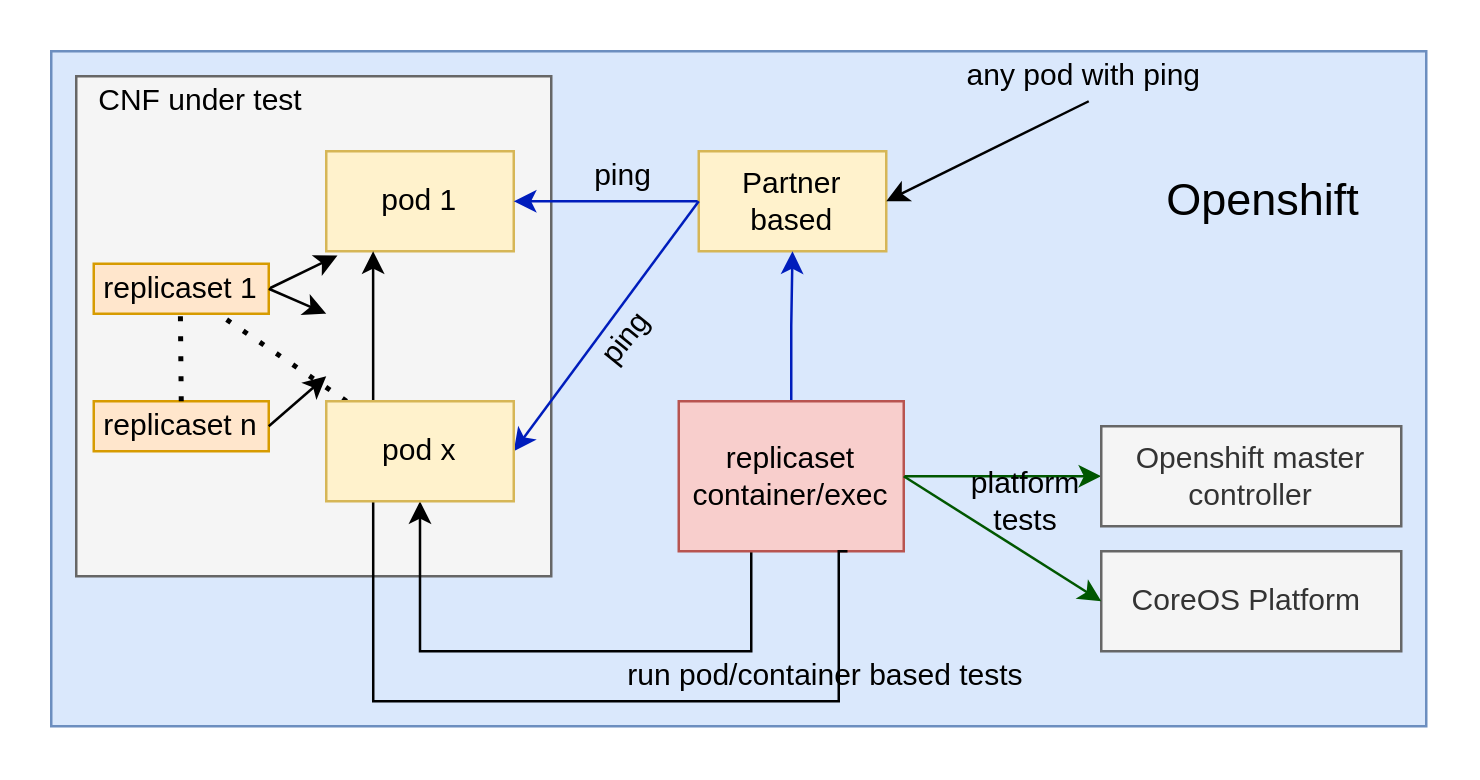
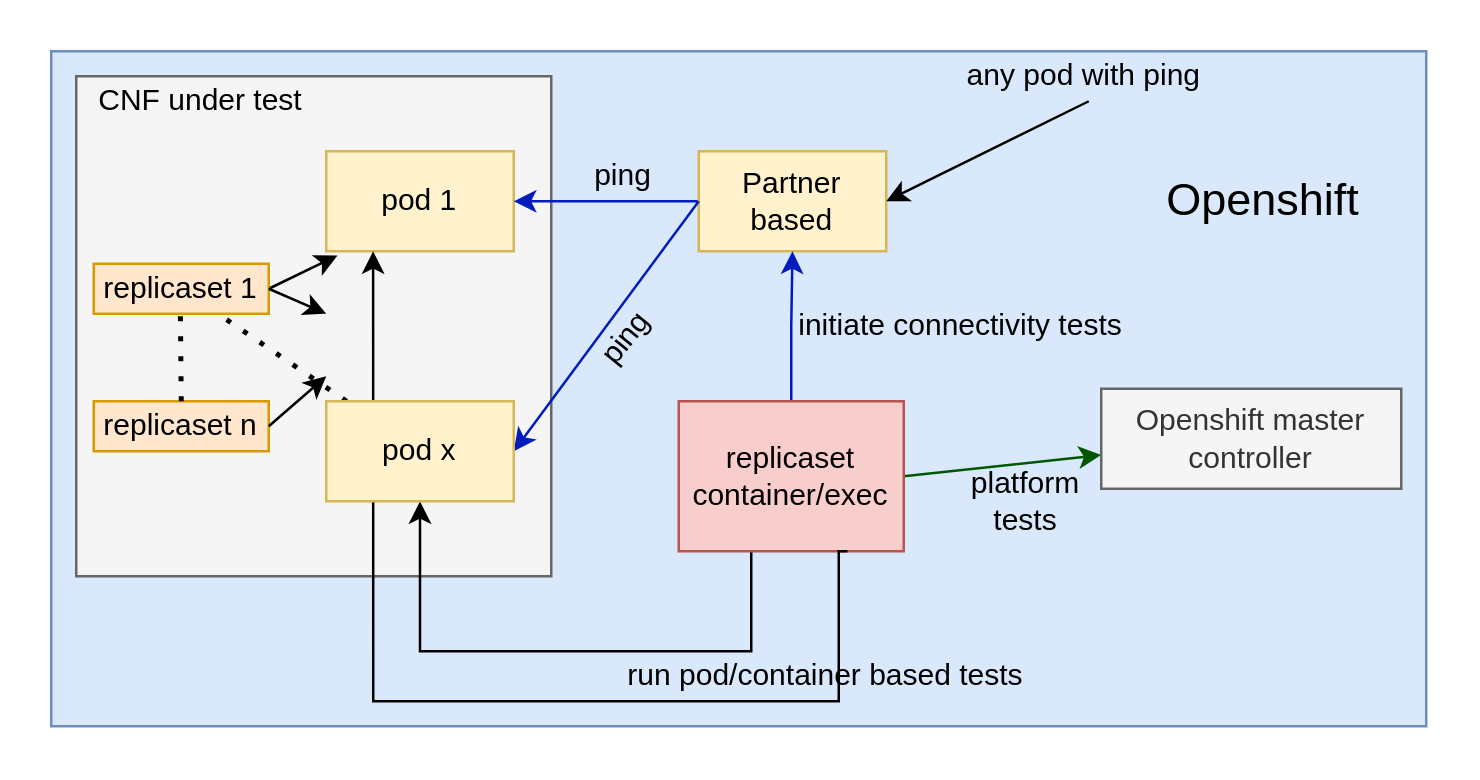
none -> (961, 326)
(1251, 476) -> (1251, 439)
(999, 536) -> none
(1251, 601) -> none
